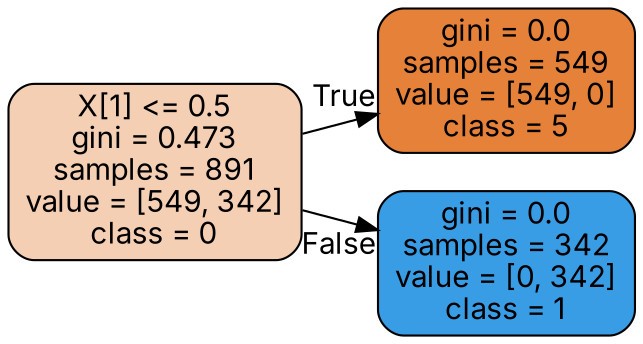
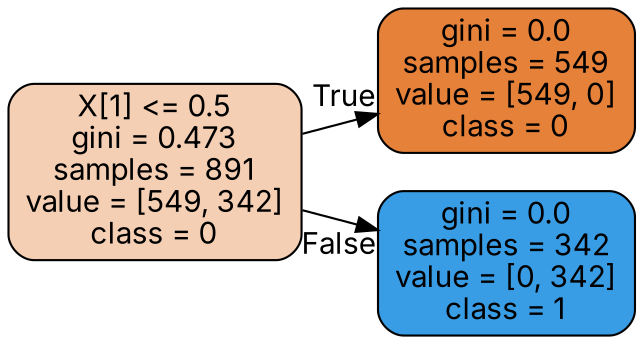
(506, 81) -> (506, 81)
